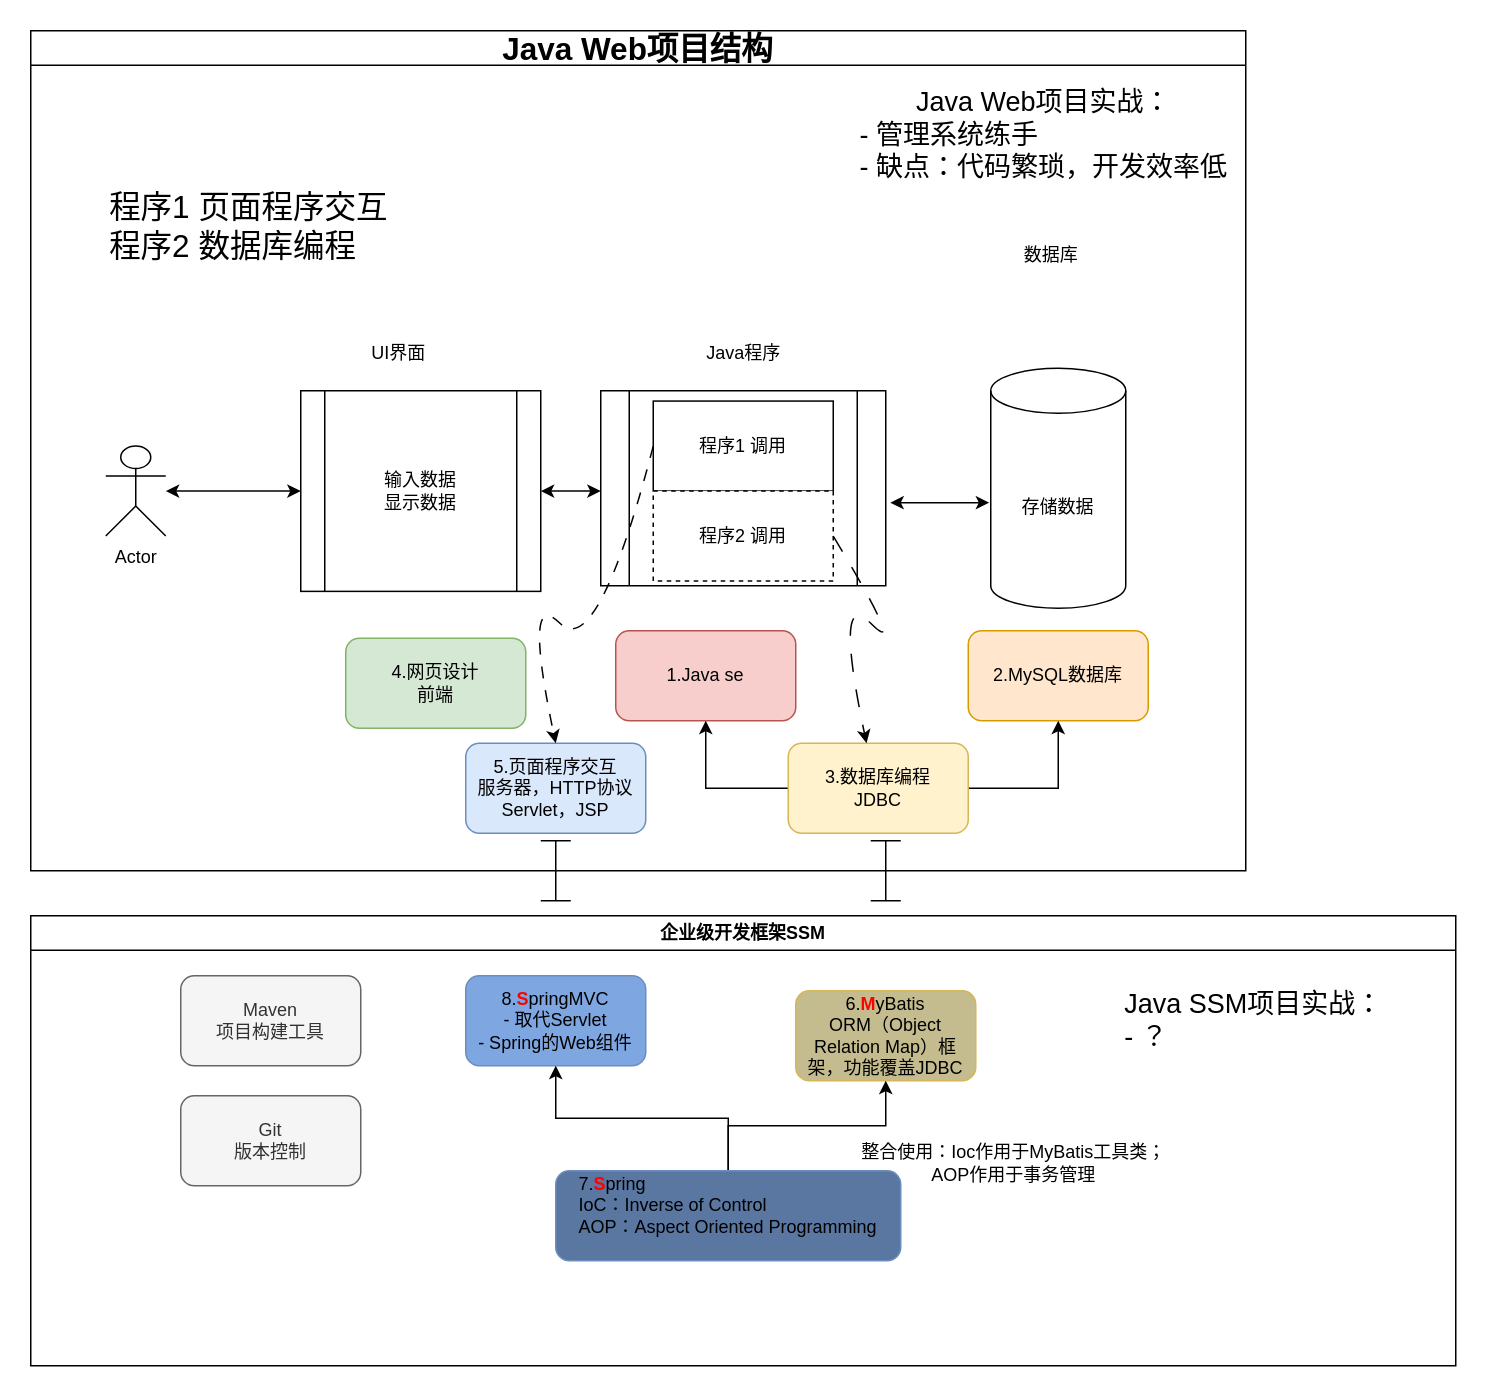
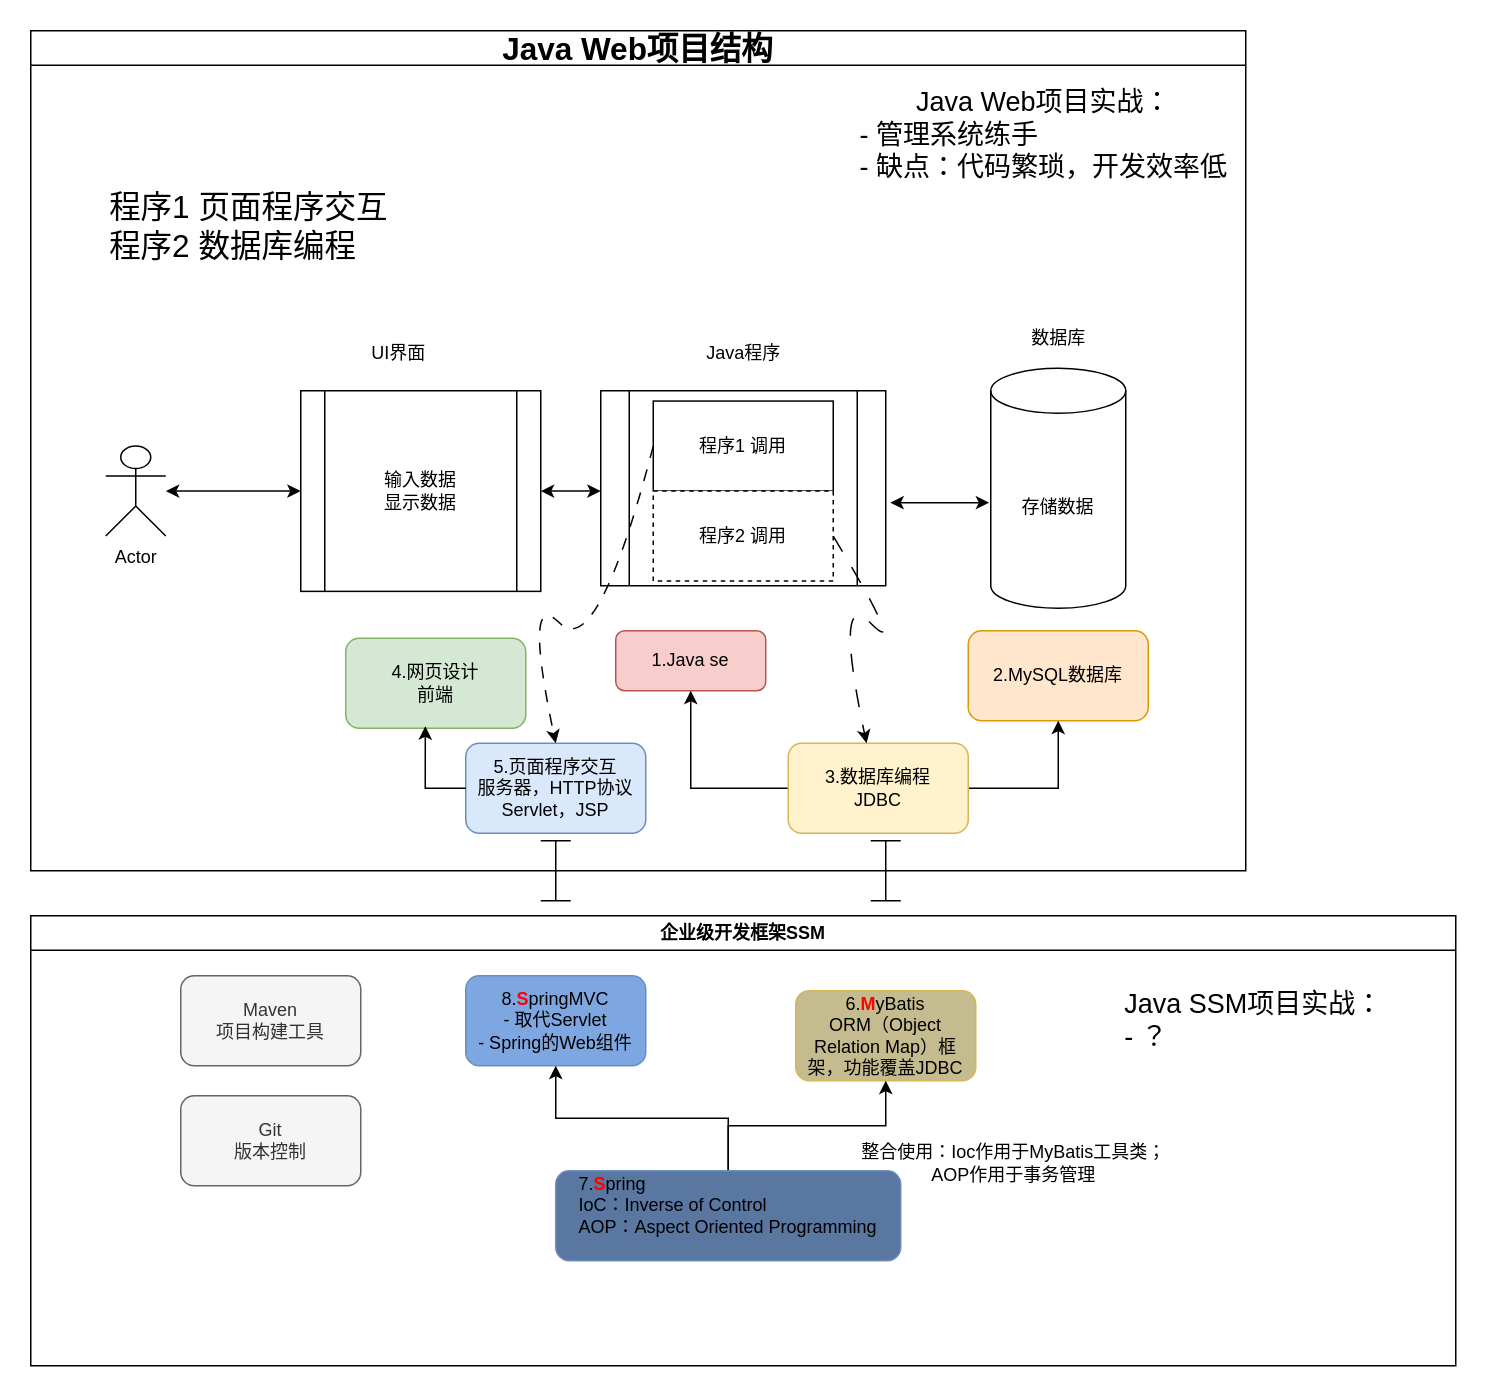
(1051, 256) -> (1058, 338)
(706, 676) -> (691, 661)
none -> (425, 782)
